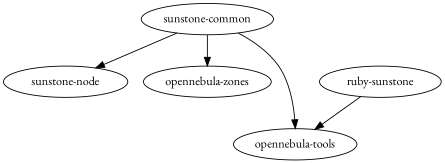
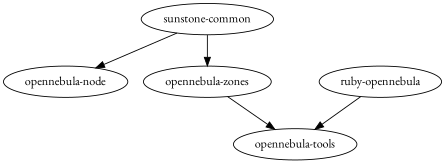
(280, 68) -> (248, 111)
(66, 82) -> (66, 82)
(380, 82) -> (380, 82)
